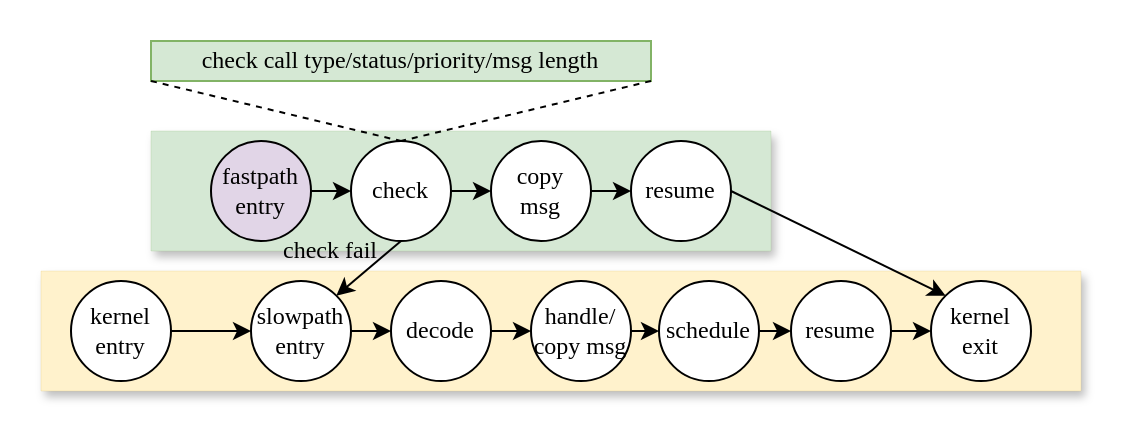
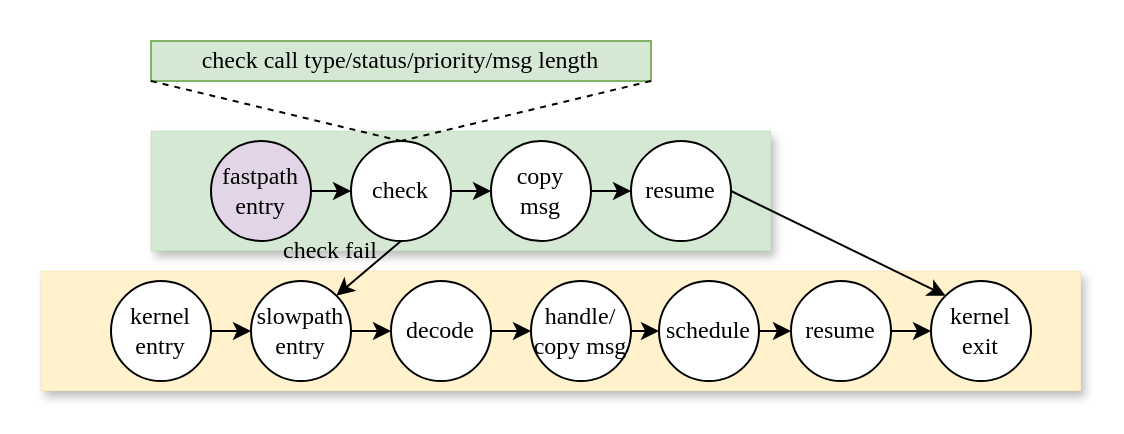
(121, 331) -> (161, 331)
